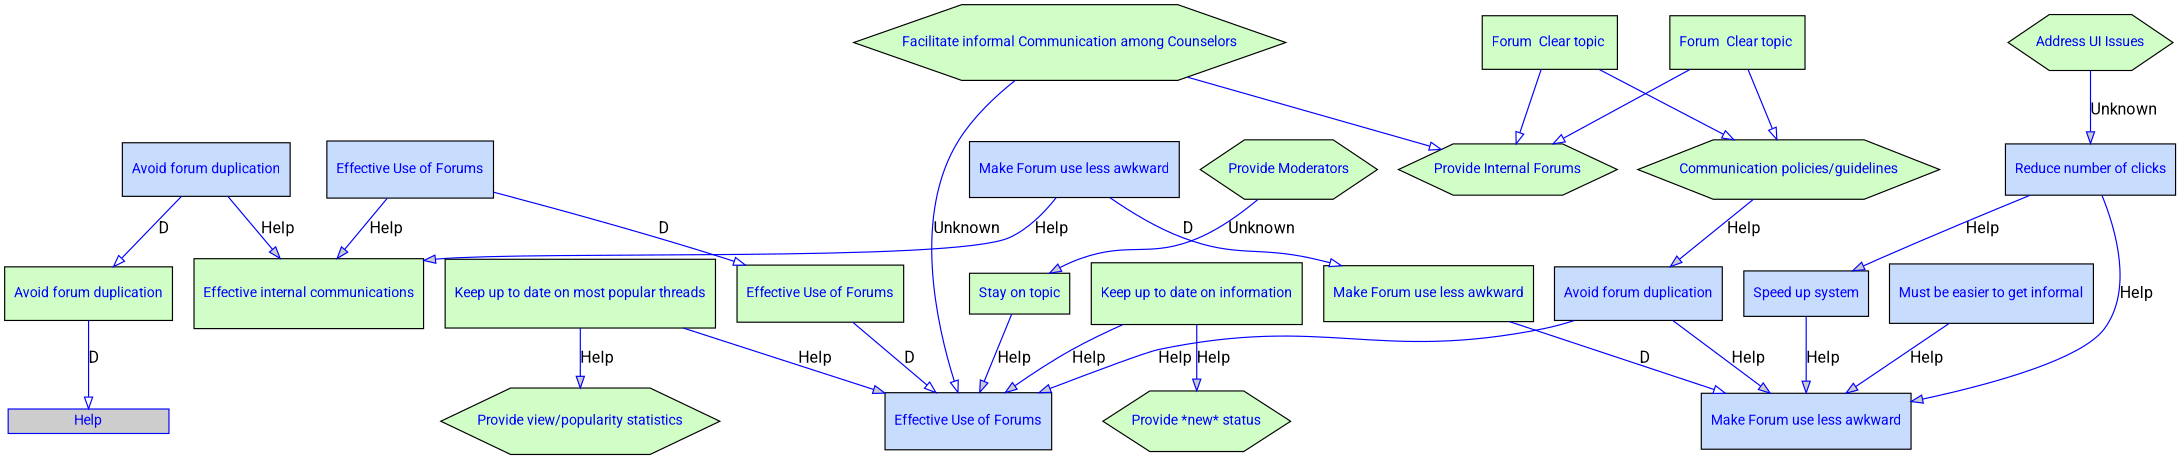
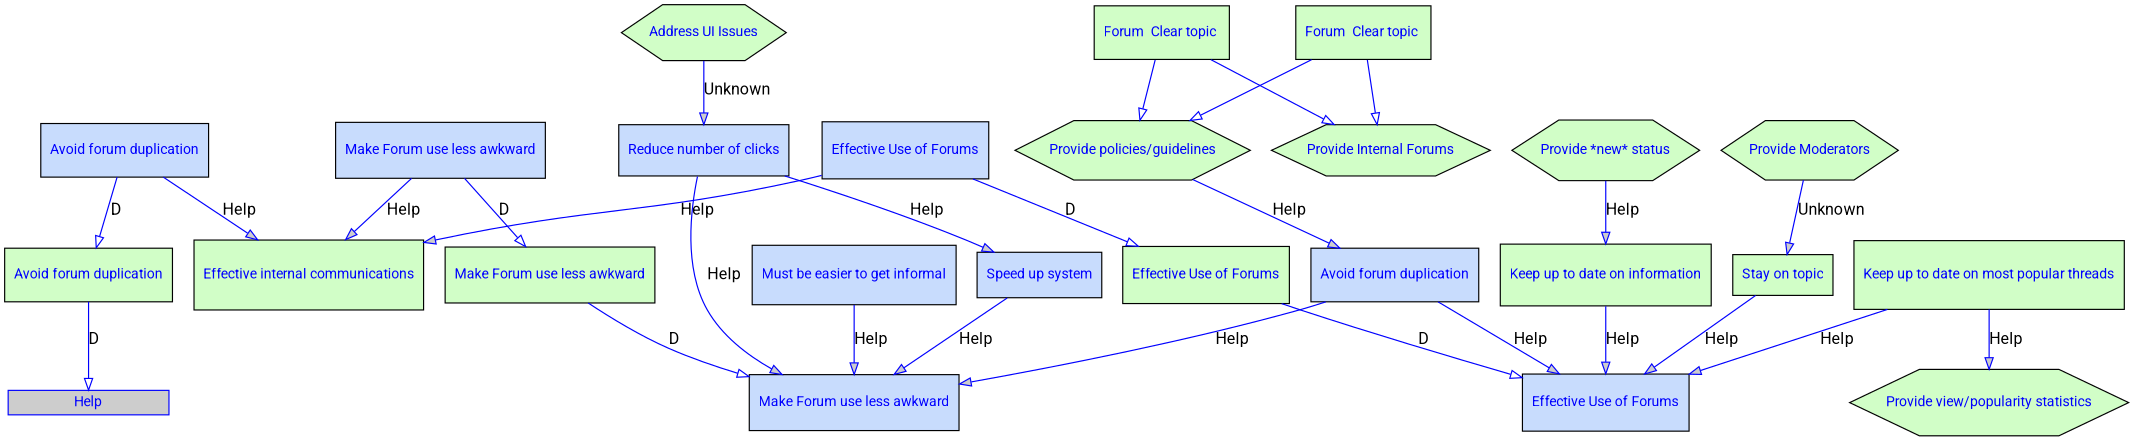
(1070, 43) -> none
(1789, 170) -> (1133, 150)
(1197, 352) -> (1606, 206)
